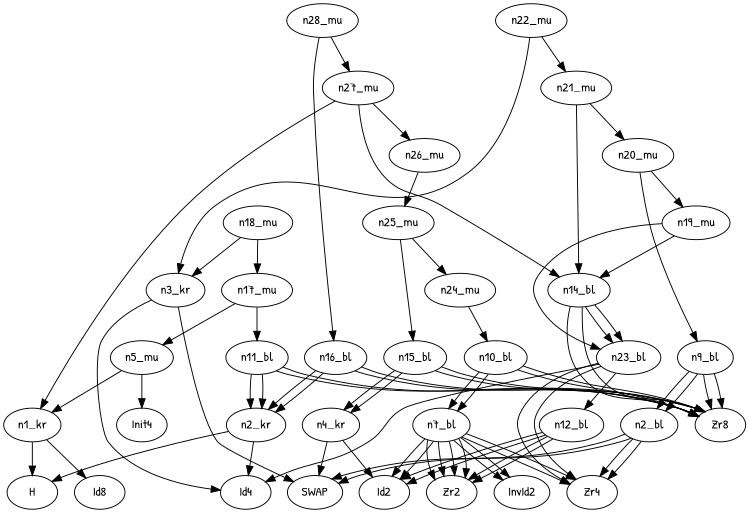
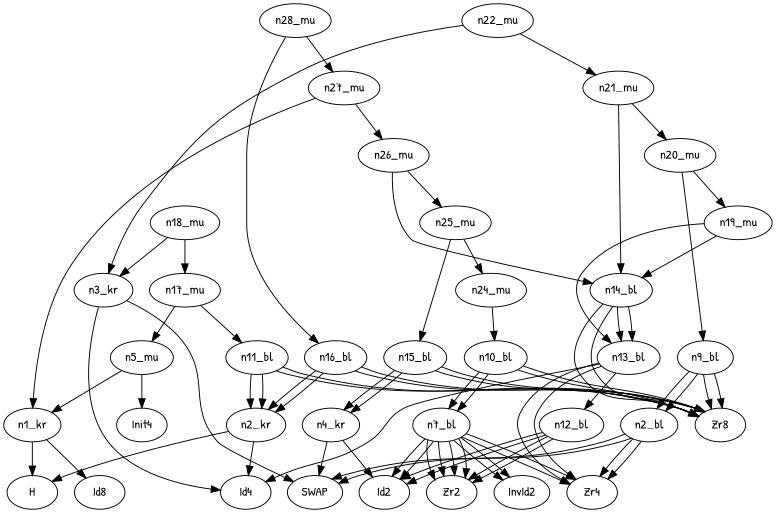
(435, 202) -> (462, 254)
(629, 358) -> (629, 358)
